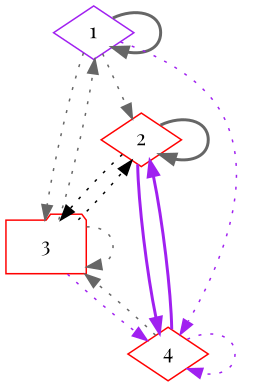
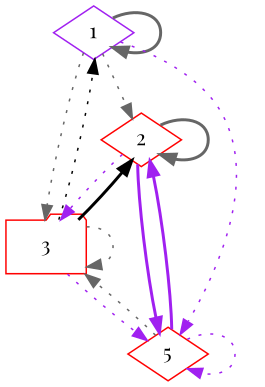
(78, 147) -> (78, 147)
(96, 181) -> (96, 181)
(101, 197) -> (101, 197)
(168, 354) -> (168, 354)
